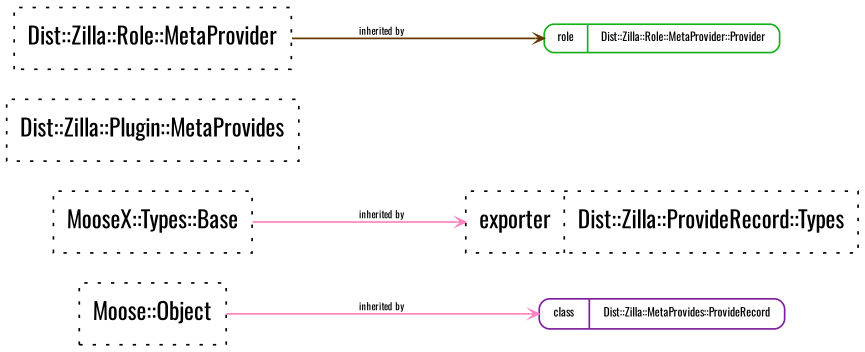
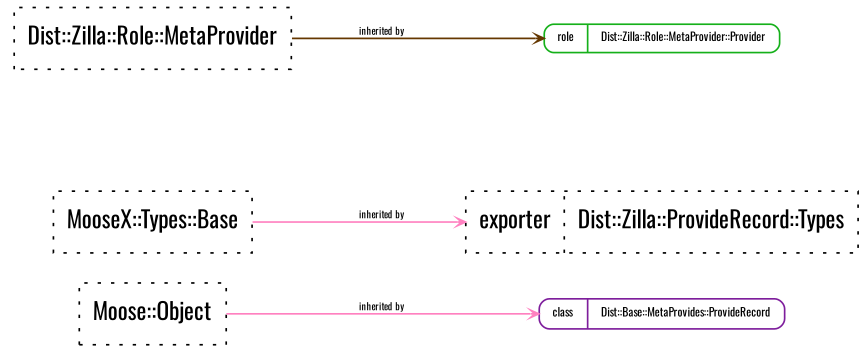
(153, 130) -> none
(687, 313) -> (686, 313)
